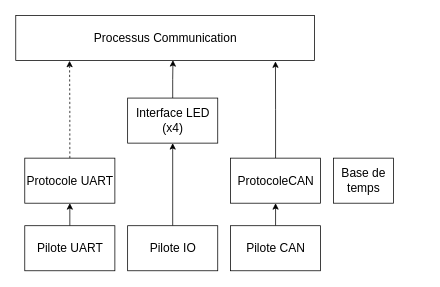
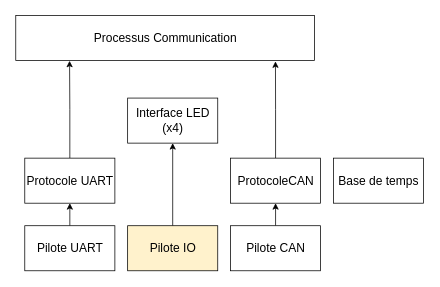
(173, 81) -> none
(70, 112) -> (70, 112)
(363, 180) -> (378, 180)
(173, 248) -> (173, 248)
